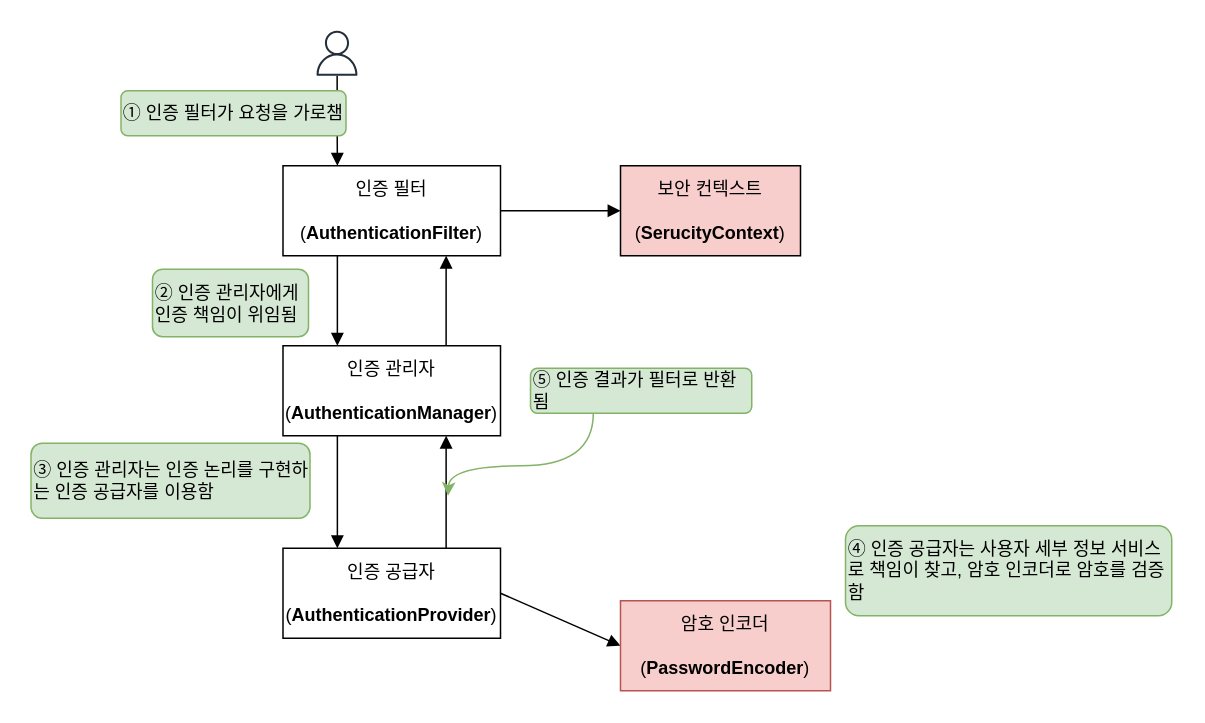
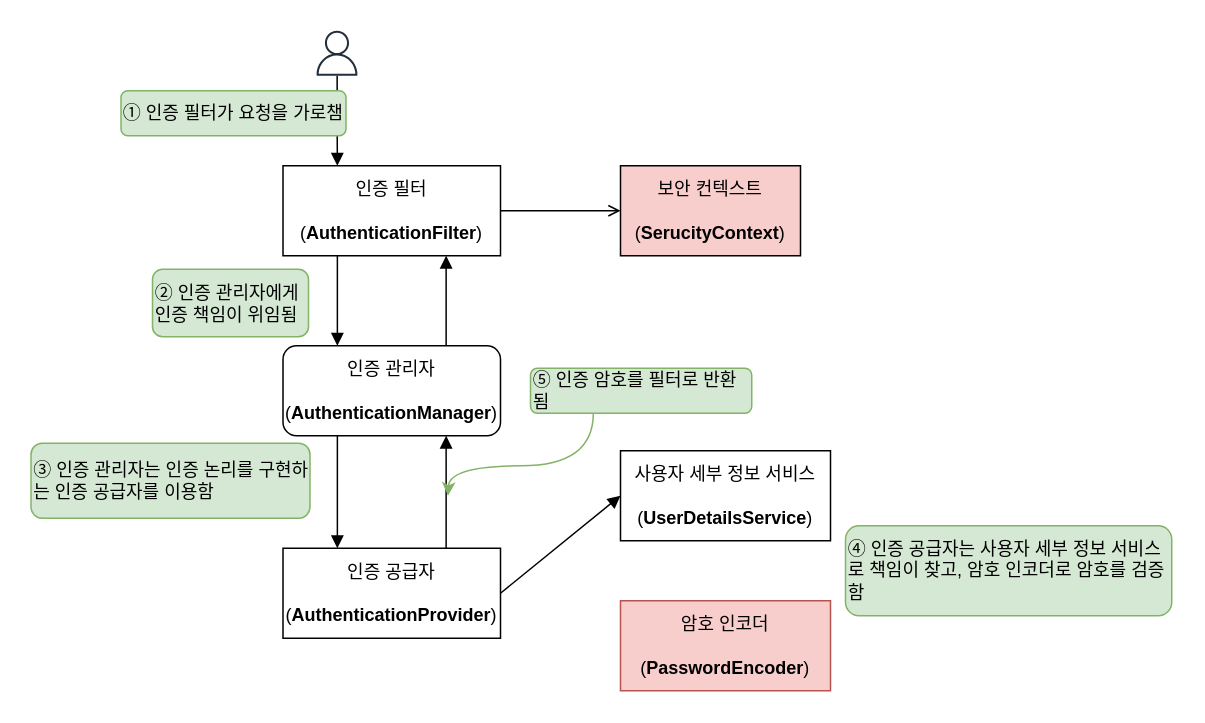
(607, 211) -> (610, 211)
(392, 391) -> (392, 391)
(643, 391) -> (643, 391)
none -> (725, 496)
none -> (556, 548)
(556, 617) -> none
